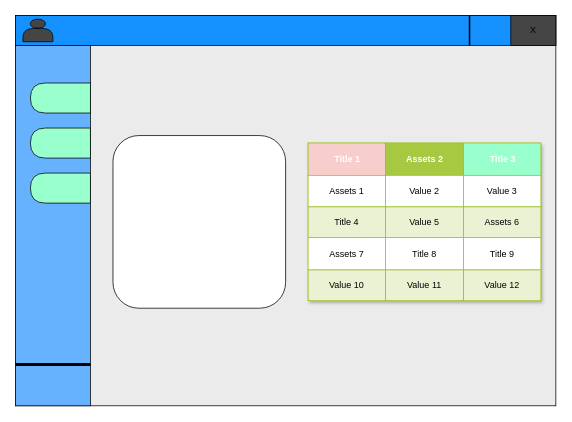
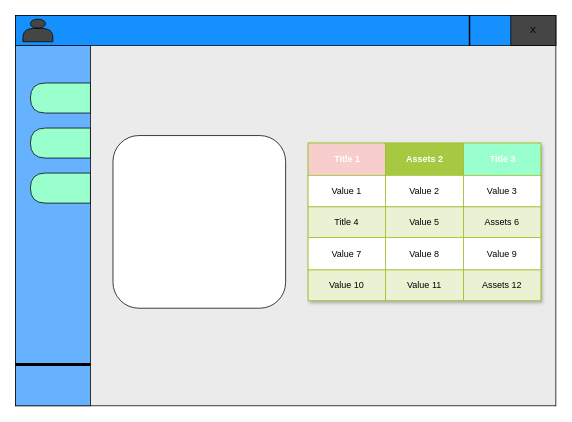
(347, 191) -> (347, 191)
(347, 254) -> (347, 254)
(424, 254) -> (424, 254)
(502, 254) -> (502, 254)
(502, 285) -> (502, 285)
